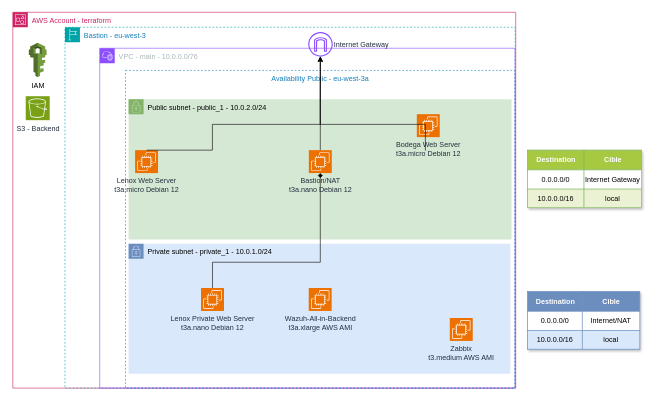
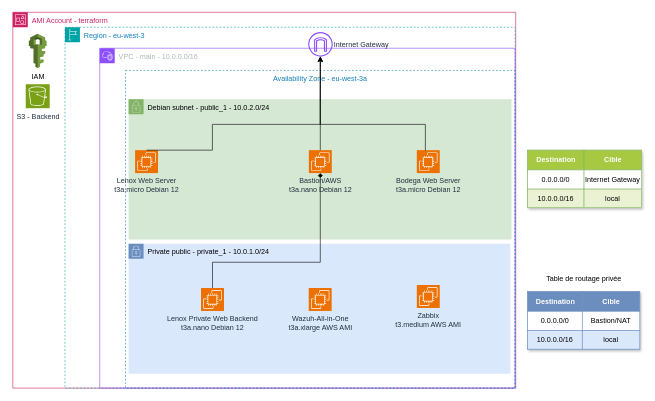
(75, 21) -> (75, 21)
(119, 36) -> (117, 36)
(159, 57) -> (159, 57)
(37, 60) -> (37, 51)
(320, 79) -> (320, 79)
(37, 108) -> (37, 96)
(213, 108) -> (214, 108)
(428, 126) -> (428, 162)
(320, 186) -> (320, 186)
(219, 252) -> (217, 252)
none -> (584, 279)
(611, 321) -> (611, 321)
(212, 324) -> (212, 324)
(320, 324) -> (320, 324)
(461, 330) -> (428, 297)
